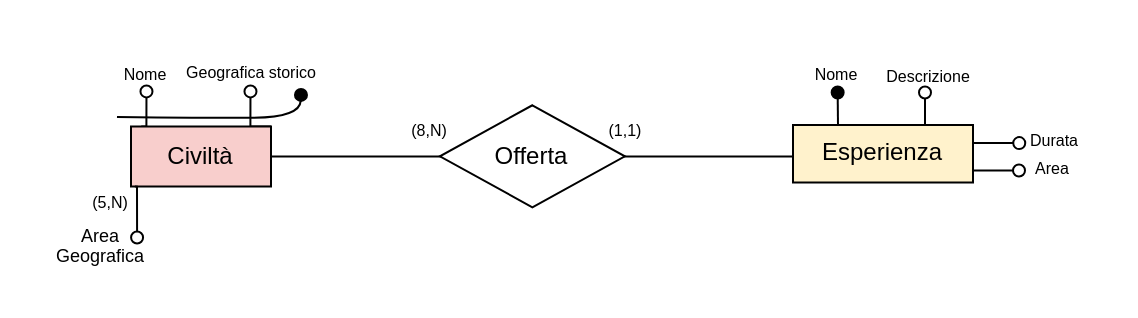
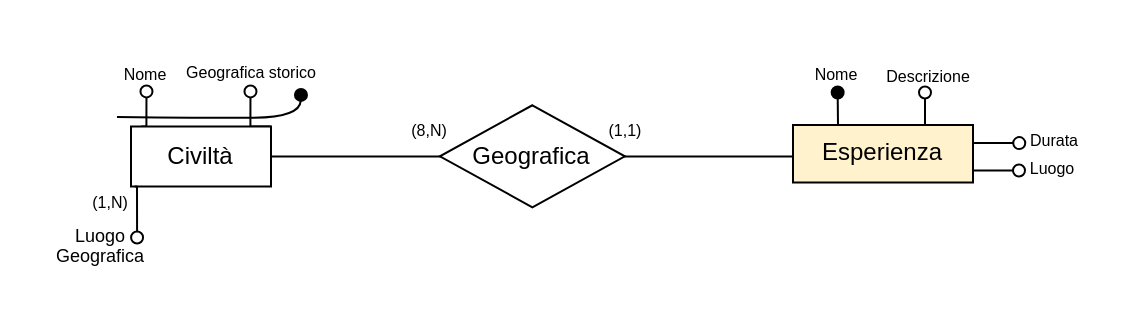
(201, 157) -> (201, 157)
(532, 157) -> (532, 157)
(1053, 167) -> (1053, 167)
(111, 201) -> (111, 201)
(101, 245) -> (101, 245)
